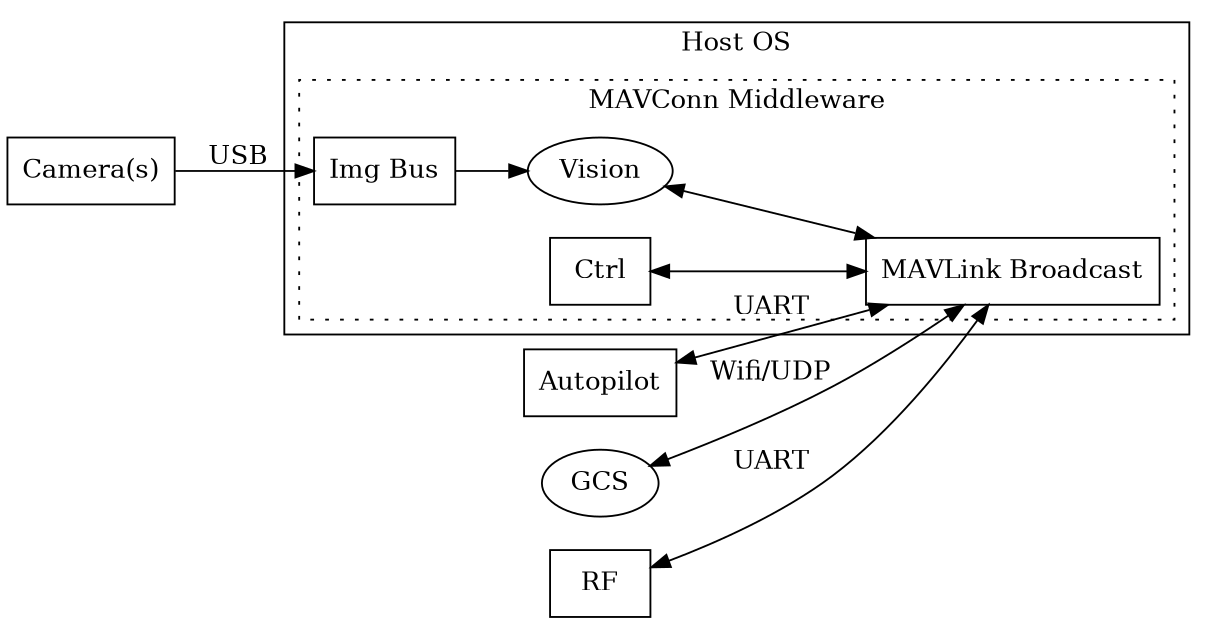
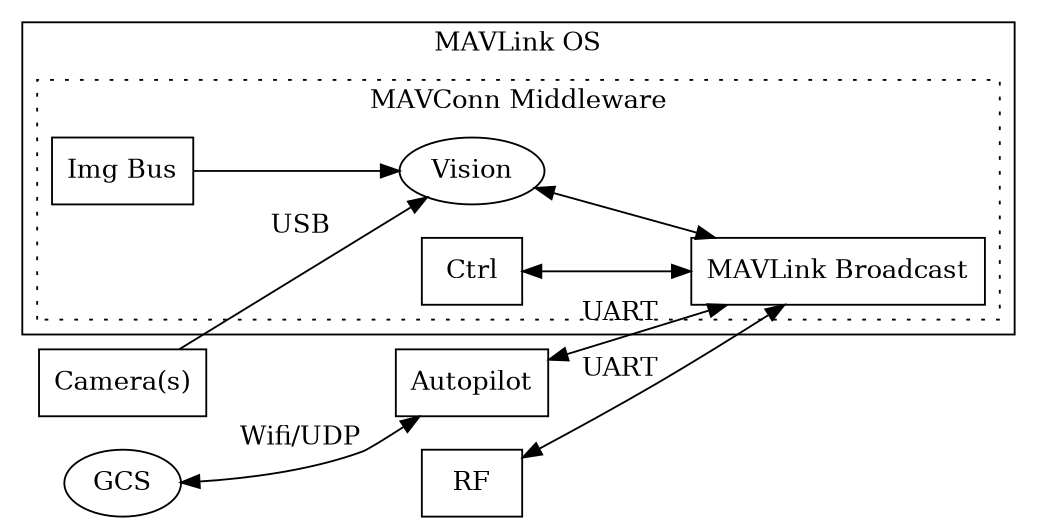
(737, 44) -> (518, 44)
(235, 171) -> (295, 278)
(813, 397) -> (306, 467)
